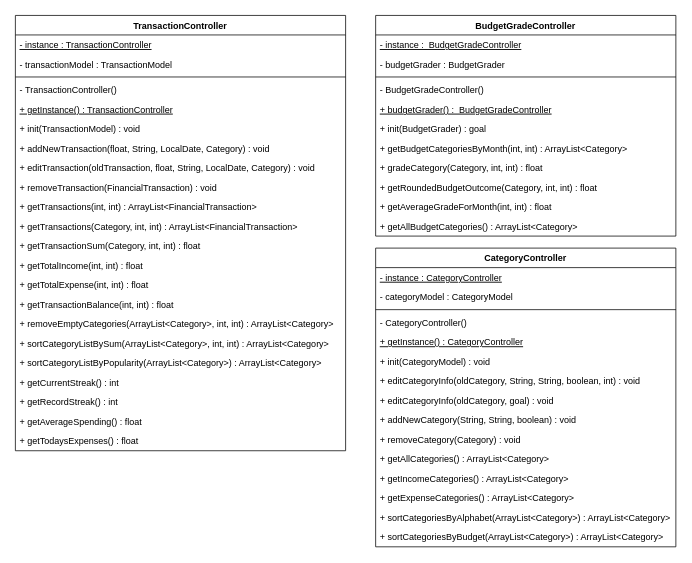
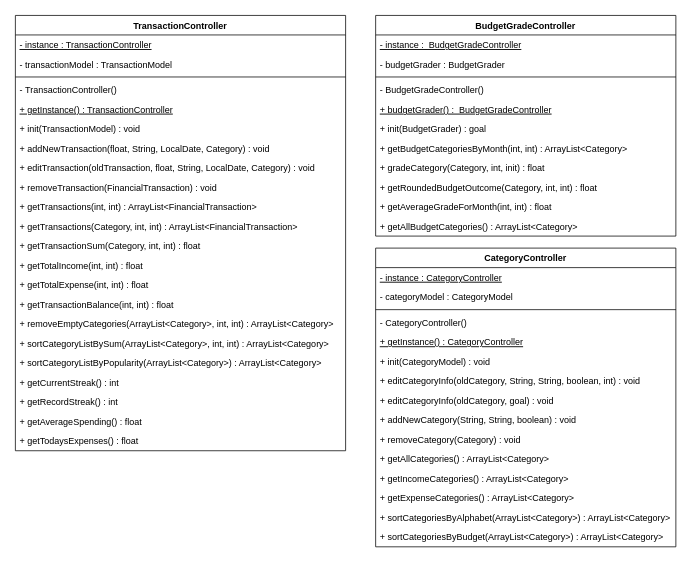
(475, 168) -> (476, 168)
